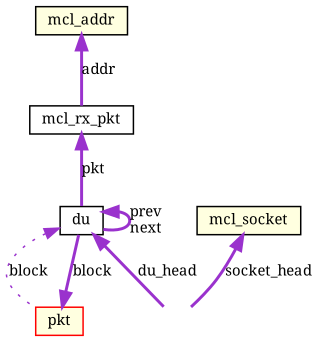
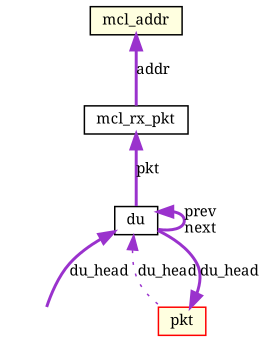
(249, 221) -> none
(29, 272) -> (167, 272)
(93, 272) -> (229, 272)
